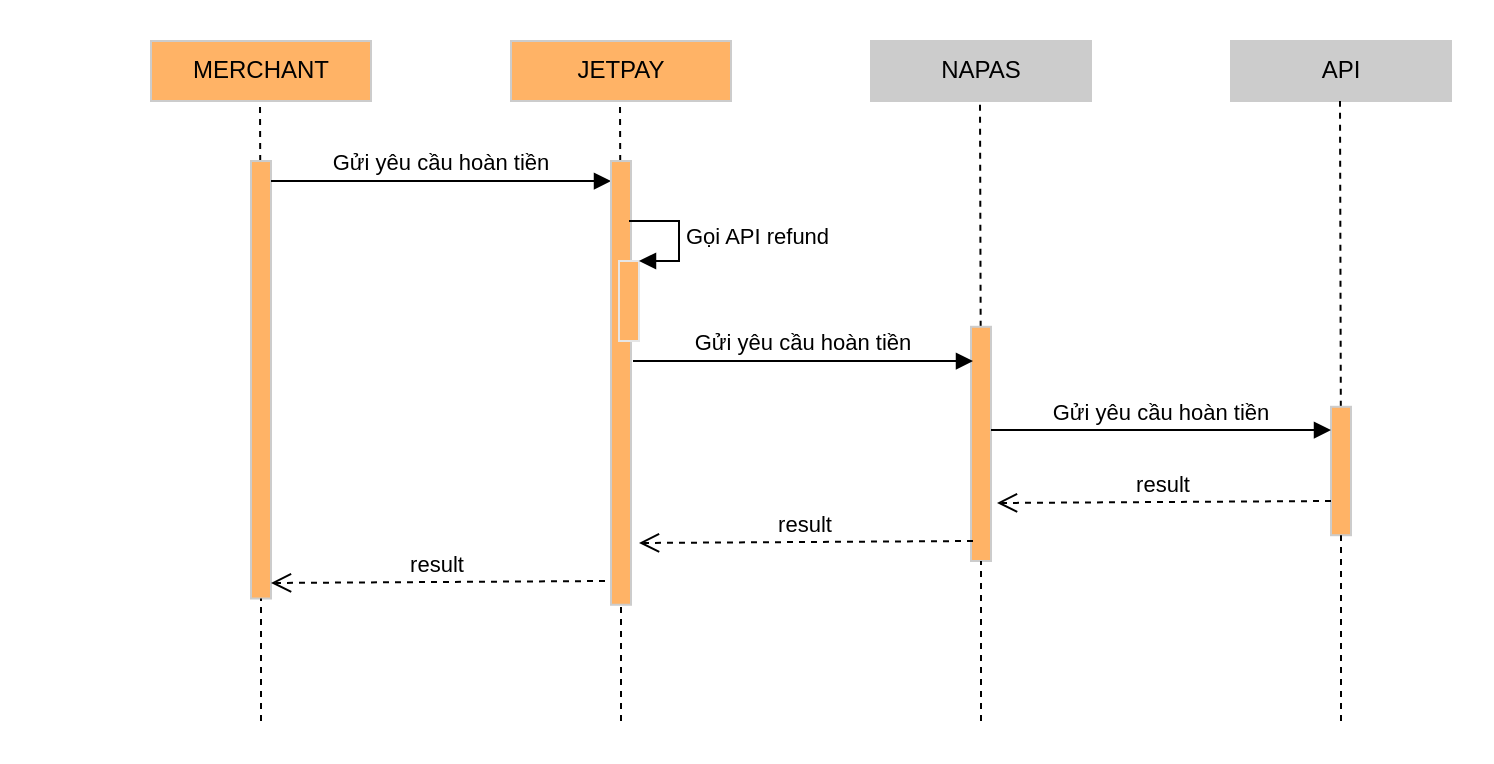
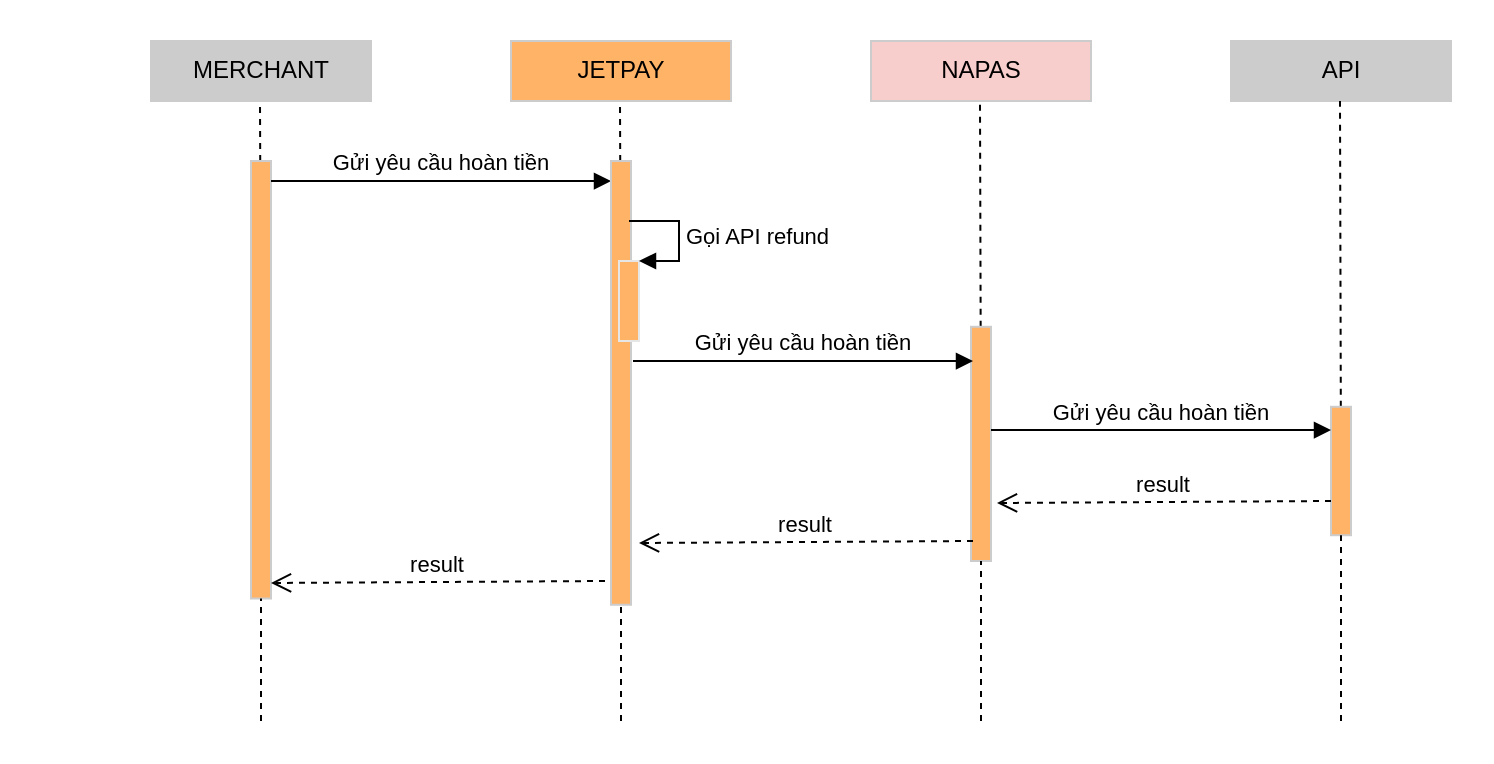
(261, 71) -> (261, 71)
(981, 71) -> (981, 71)
